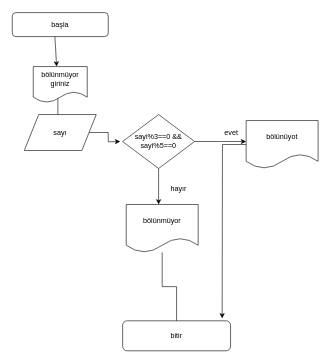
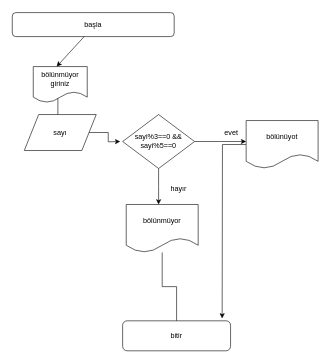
(60, 24) -> (93, 24)
